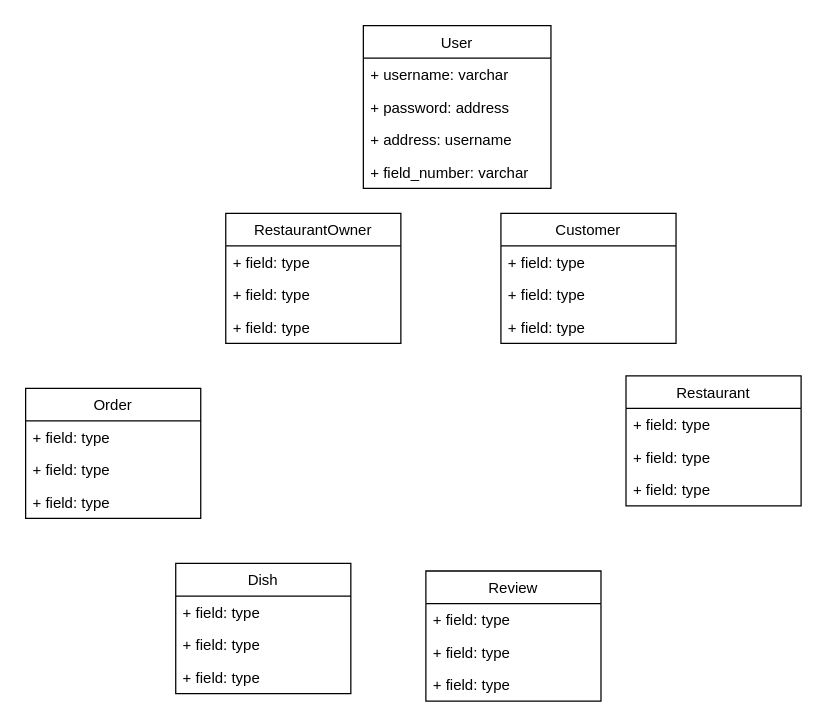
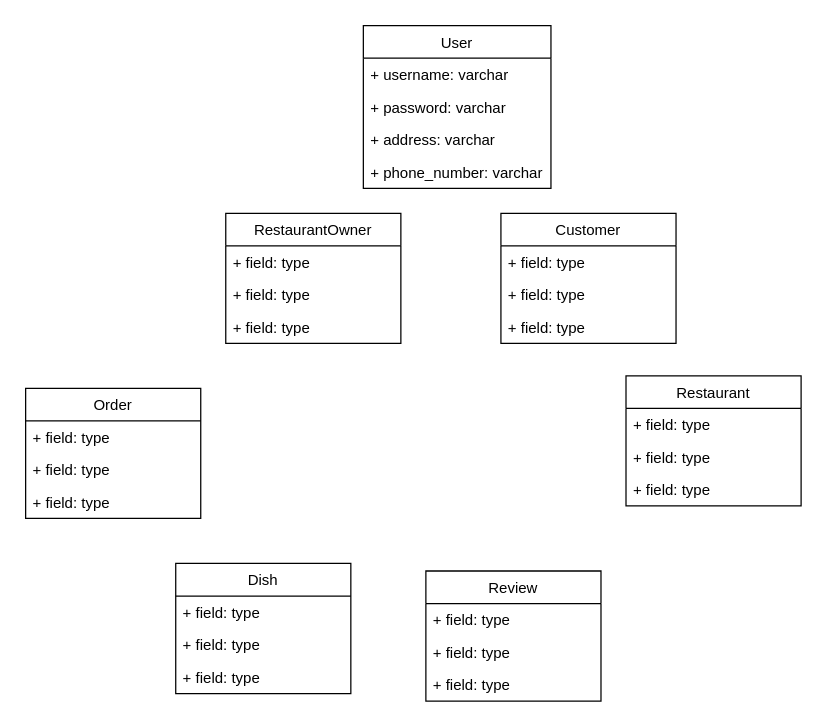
(444, 108) -> (444, 108)
(444, 140) -> (440, 140)
(457, 173) -> (461, 173)
